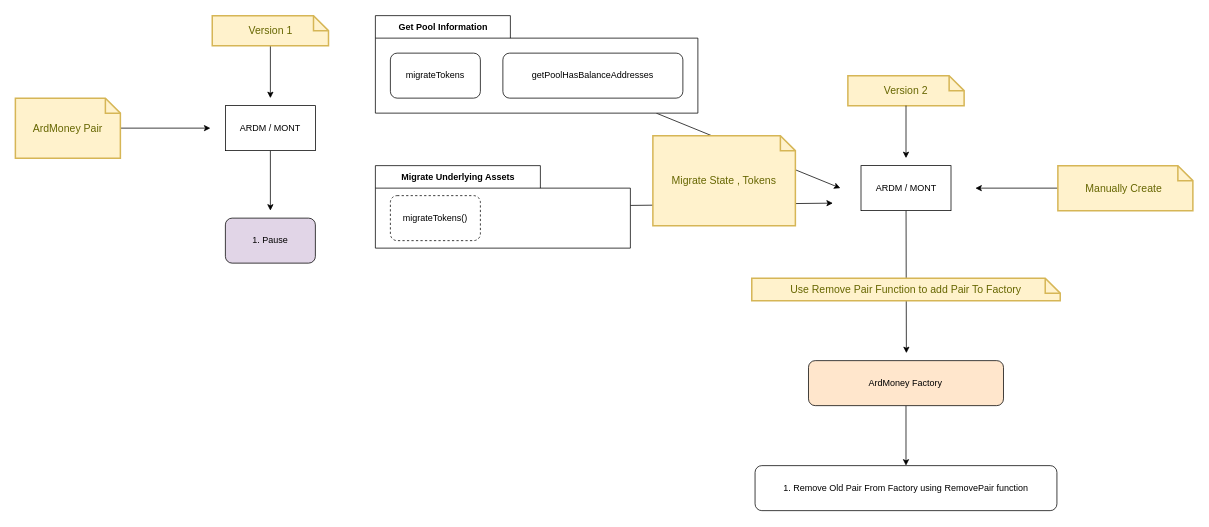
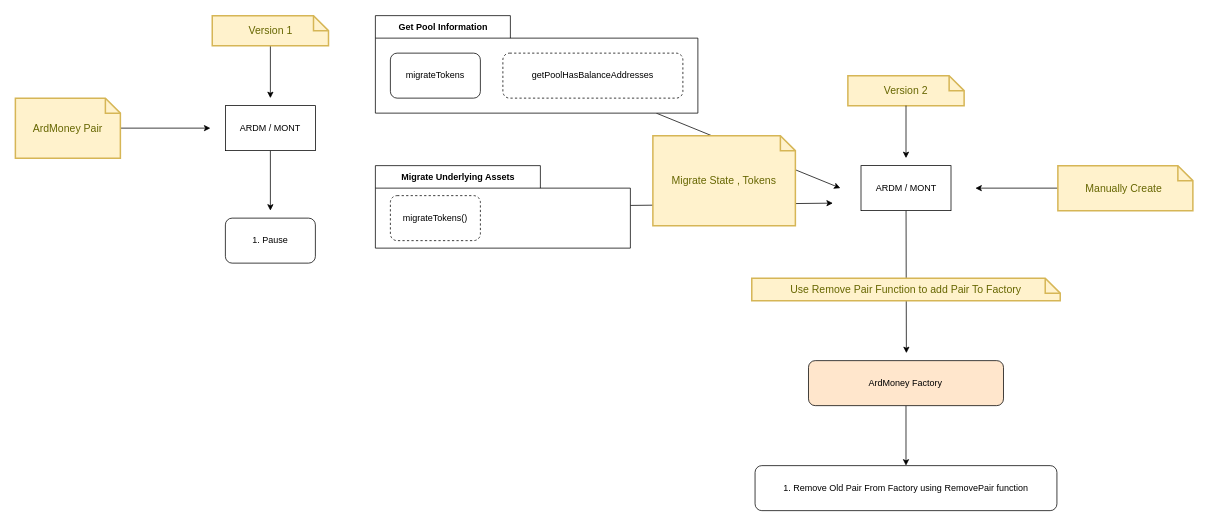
(593, 75) -> (593, 75)
(270, 240) -> (270, 240)
